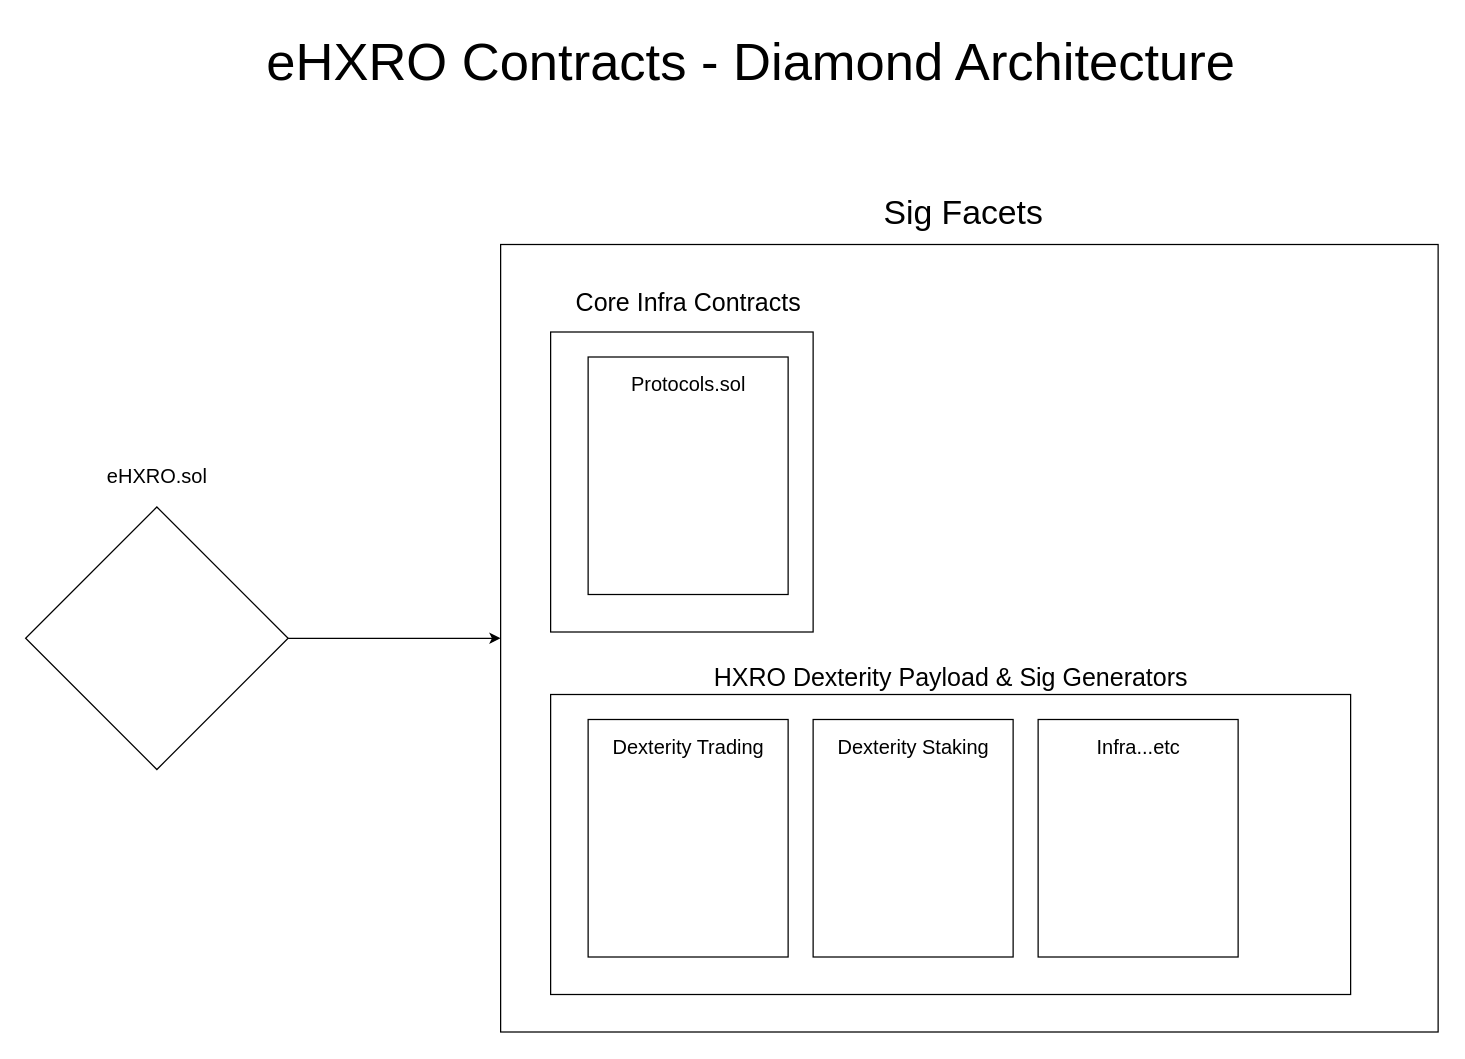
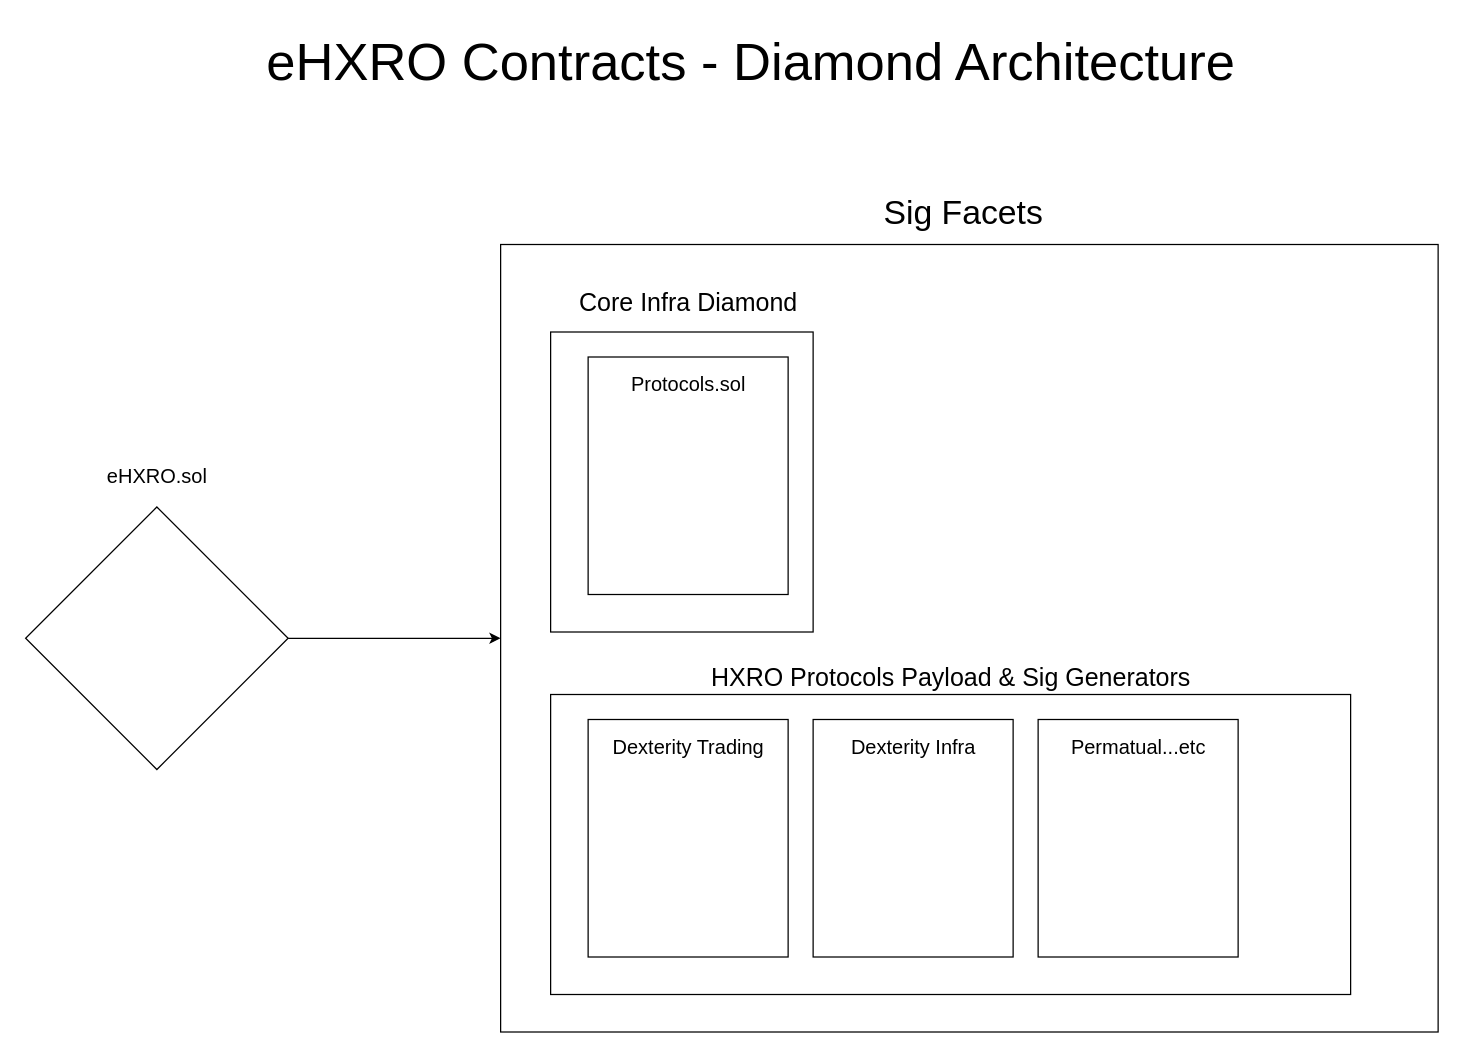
(689, 301) -> (689, 301)
(951, 676) -> (951, 676)
(914, 744) -> (914, 744)
(1139, 744) -> (1139, 744)
